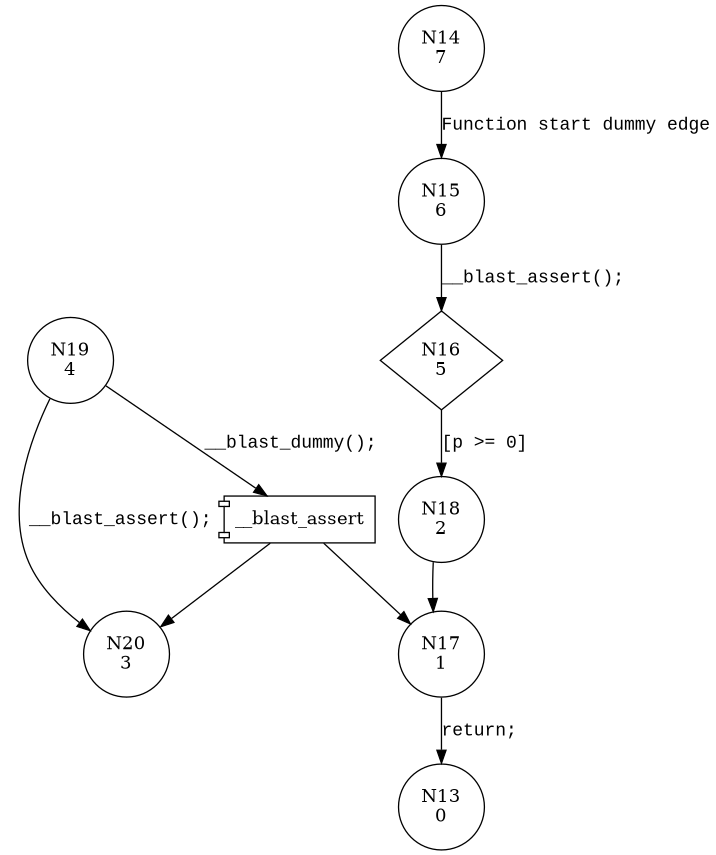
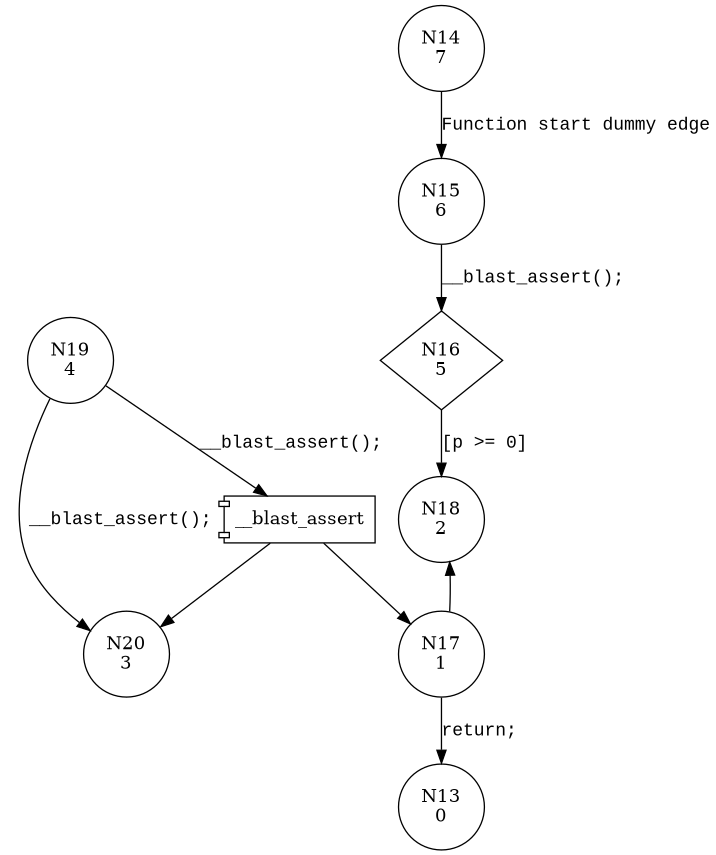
(291, 443) -> (291, 443)
(433, 580) -> (450, 594)
